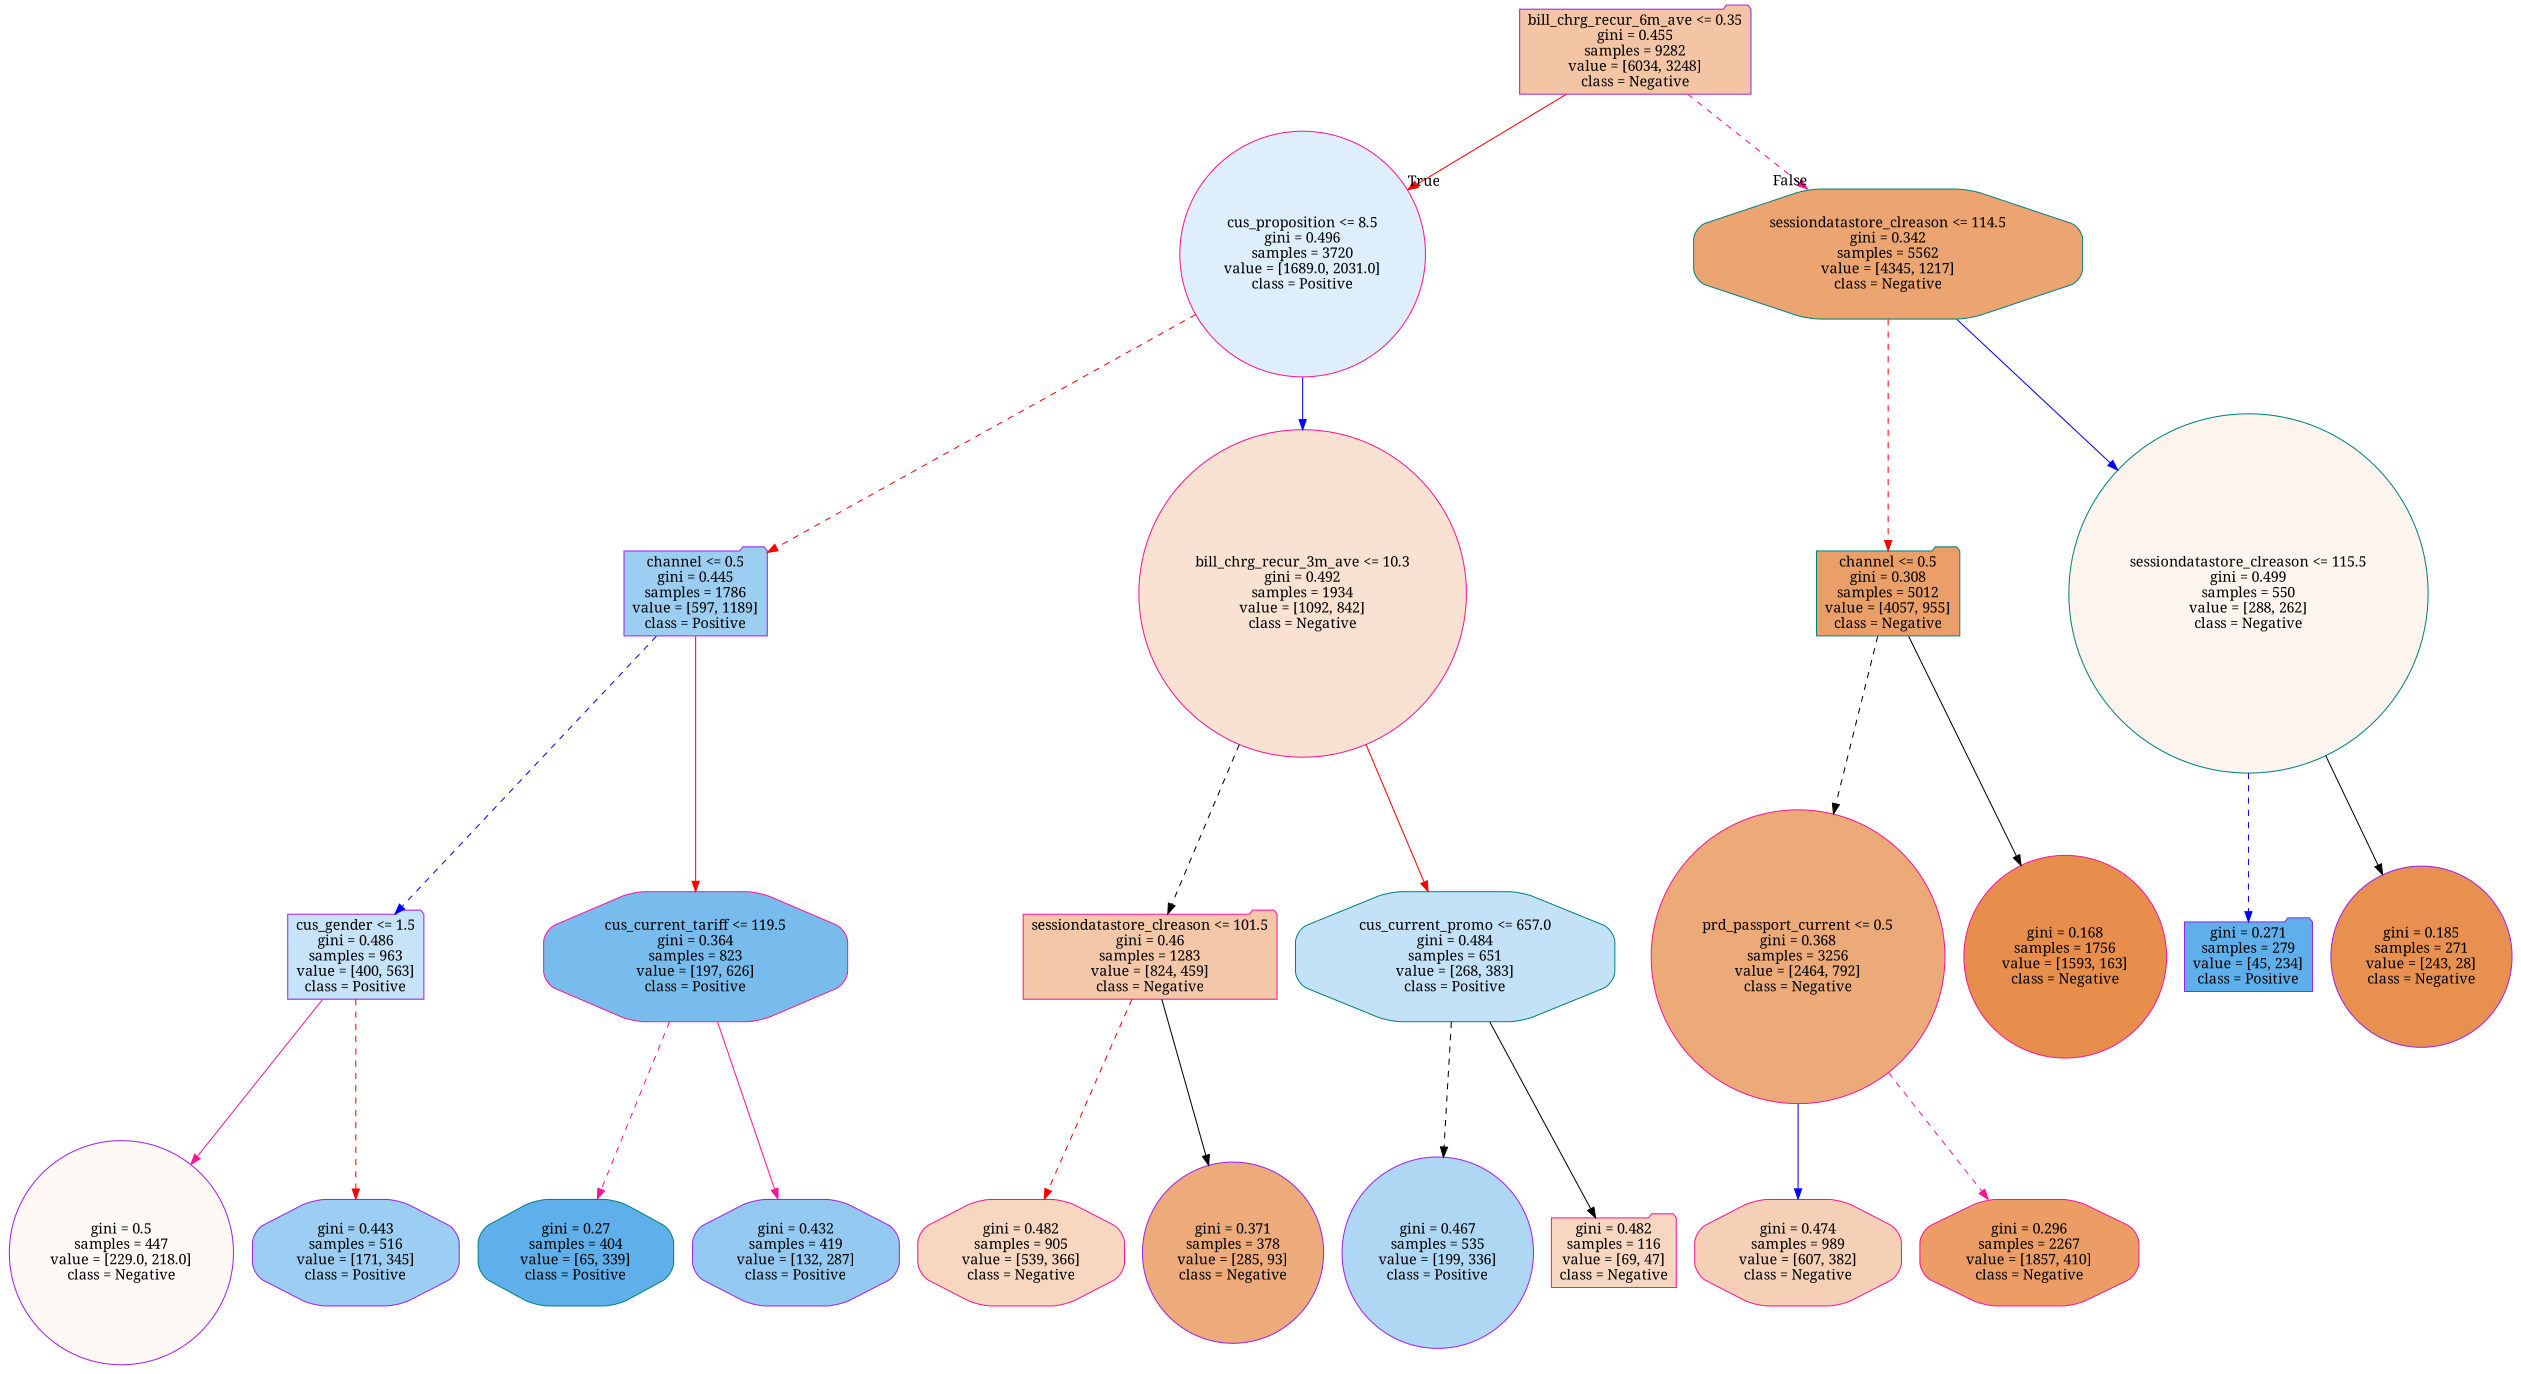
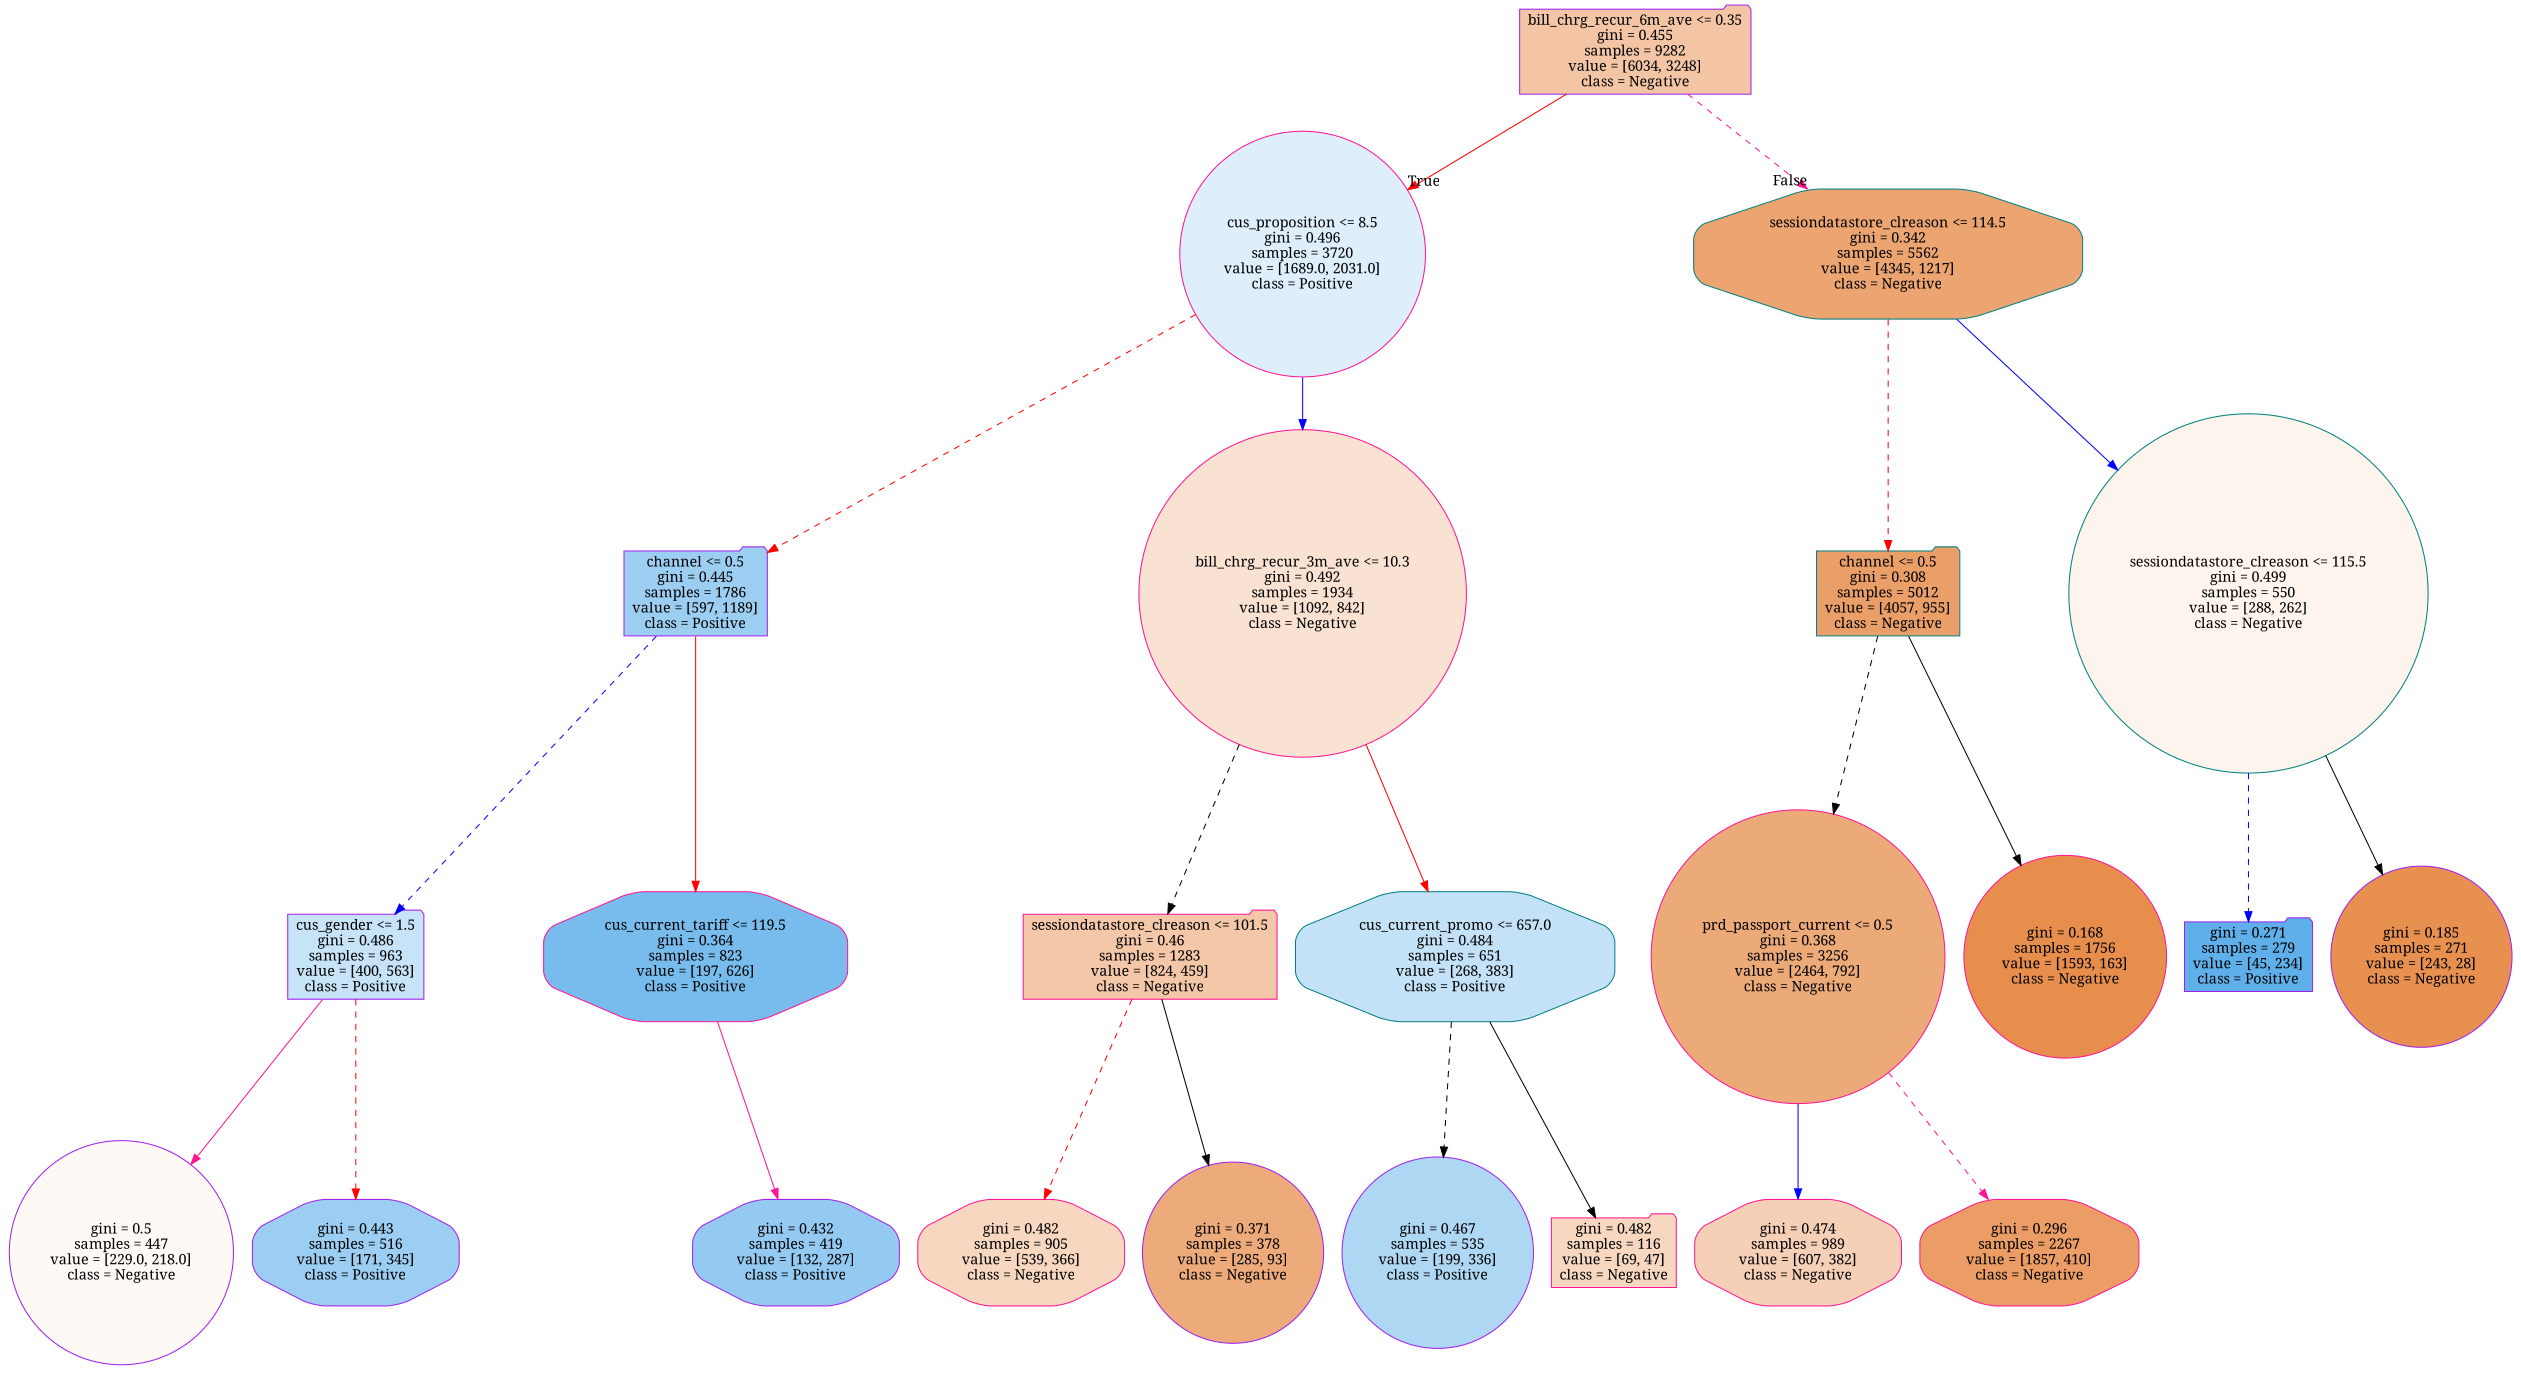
(576, 1253) -> none
